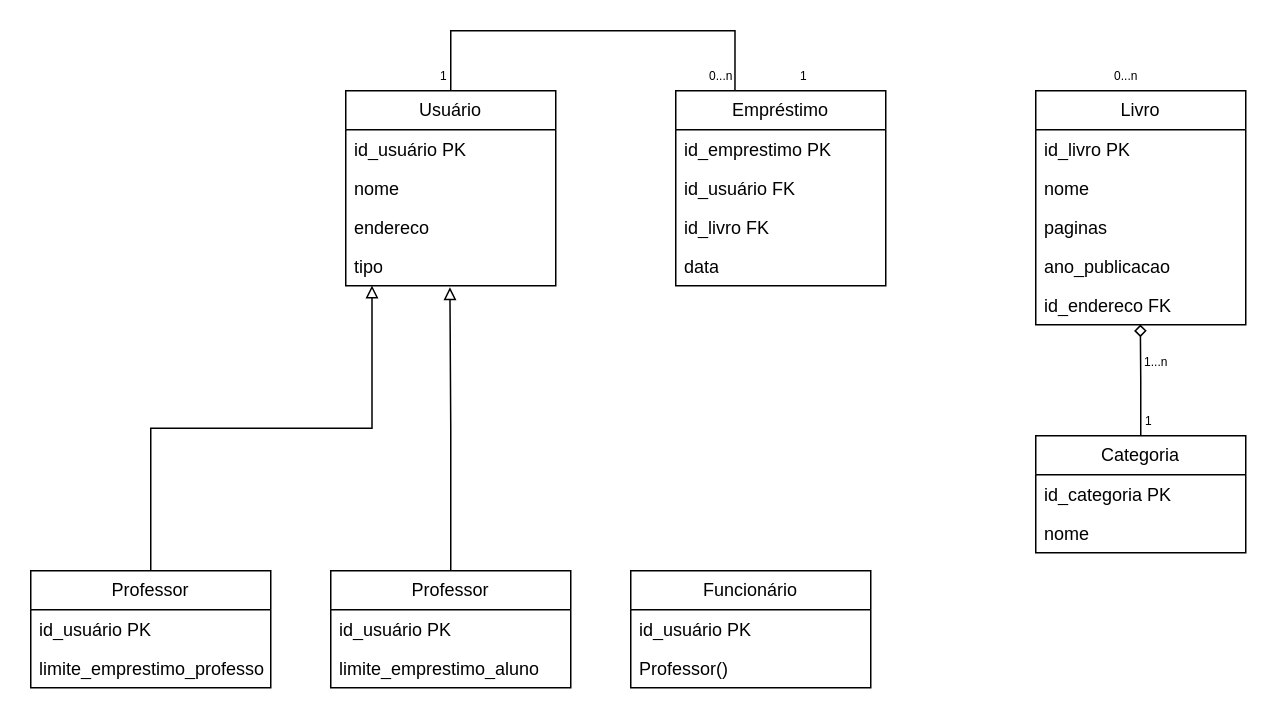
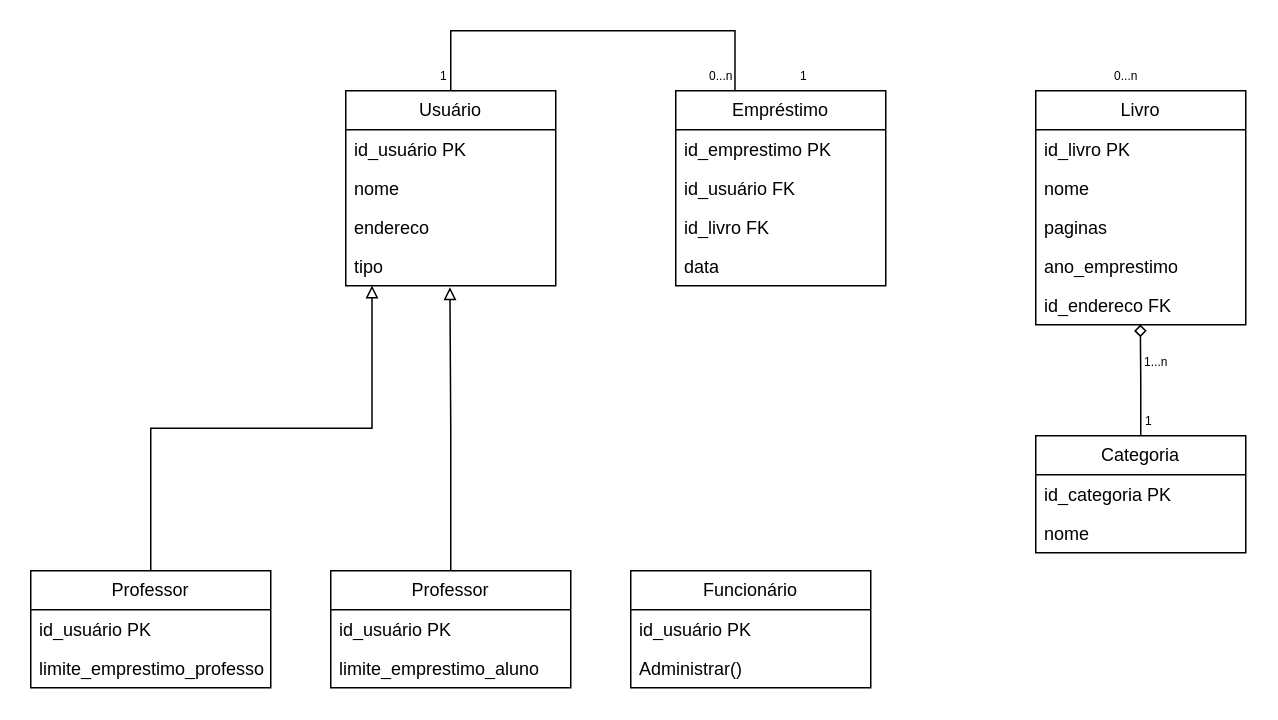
(1111, 268) -> (1113, 268)
(695, 670) -> (701, 670)
